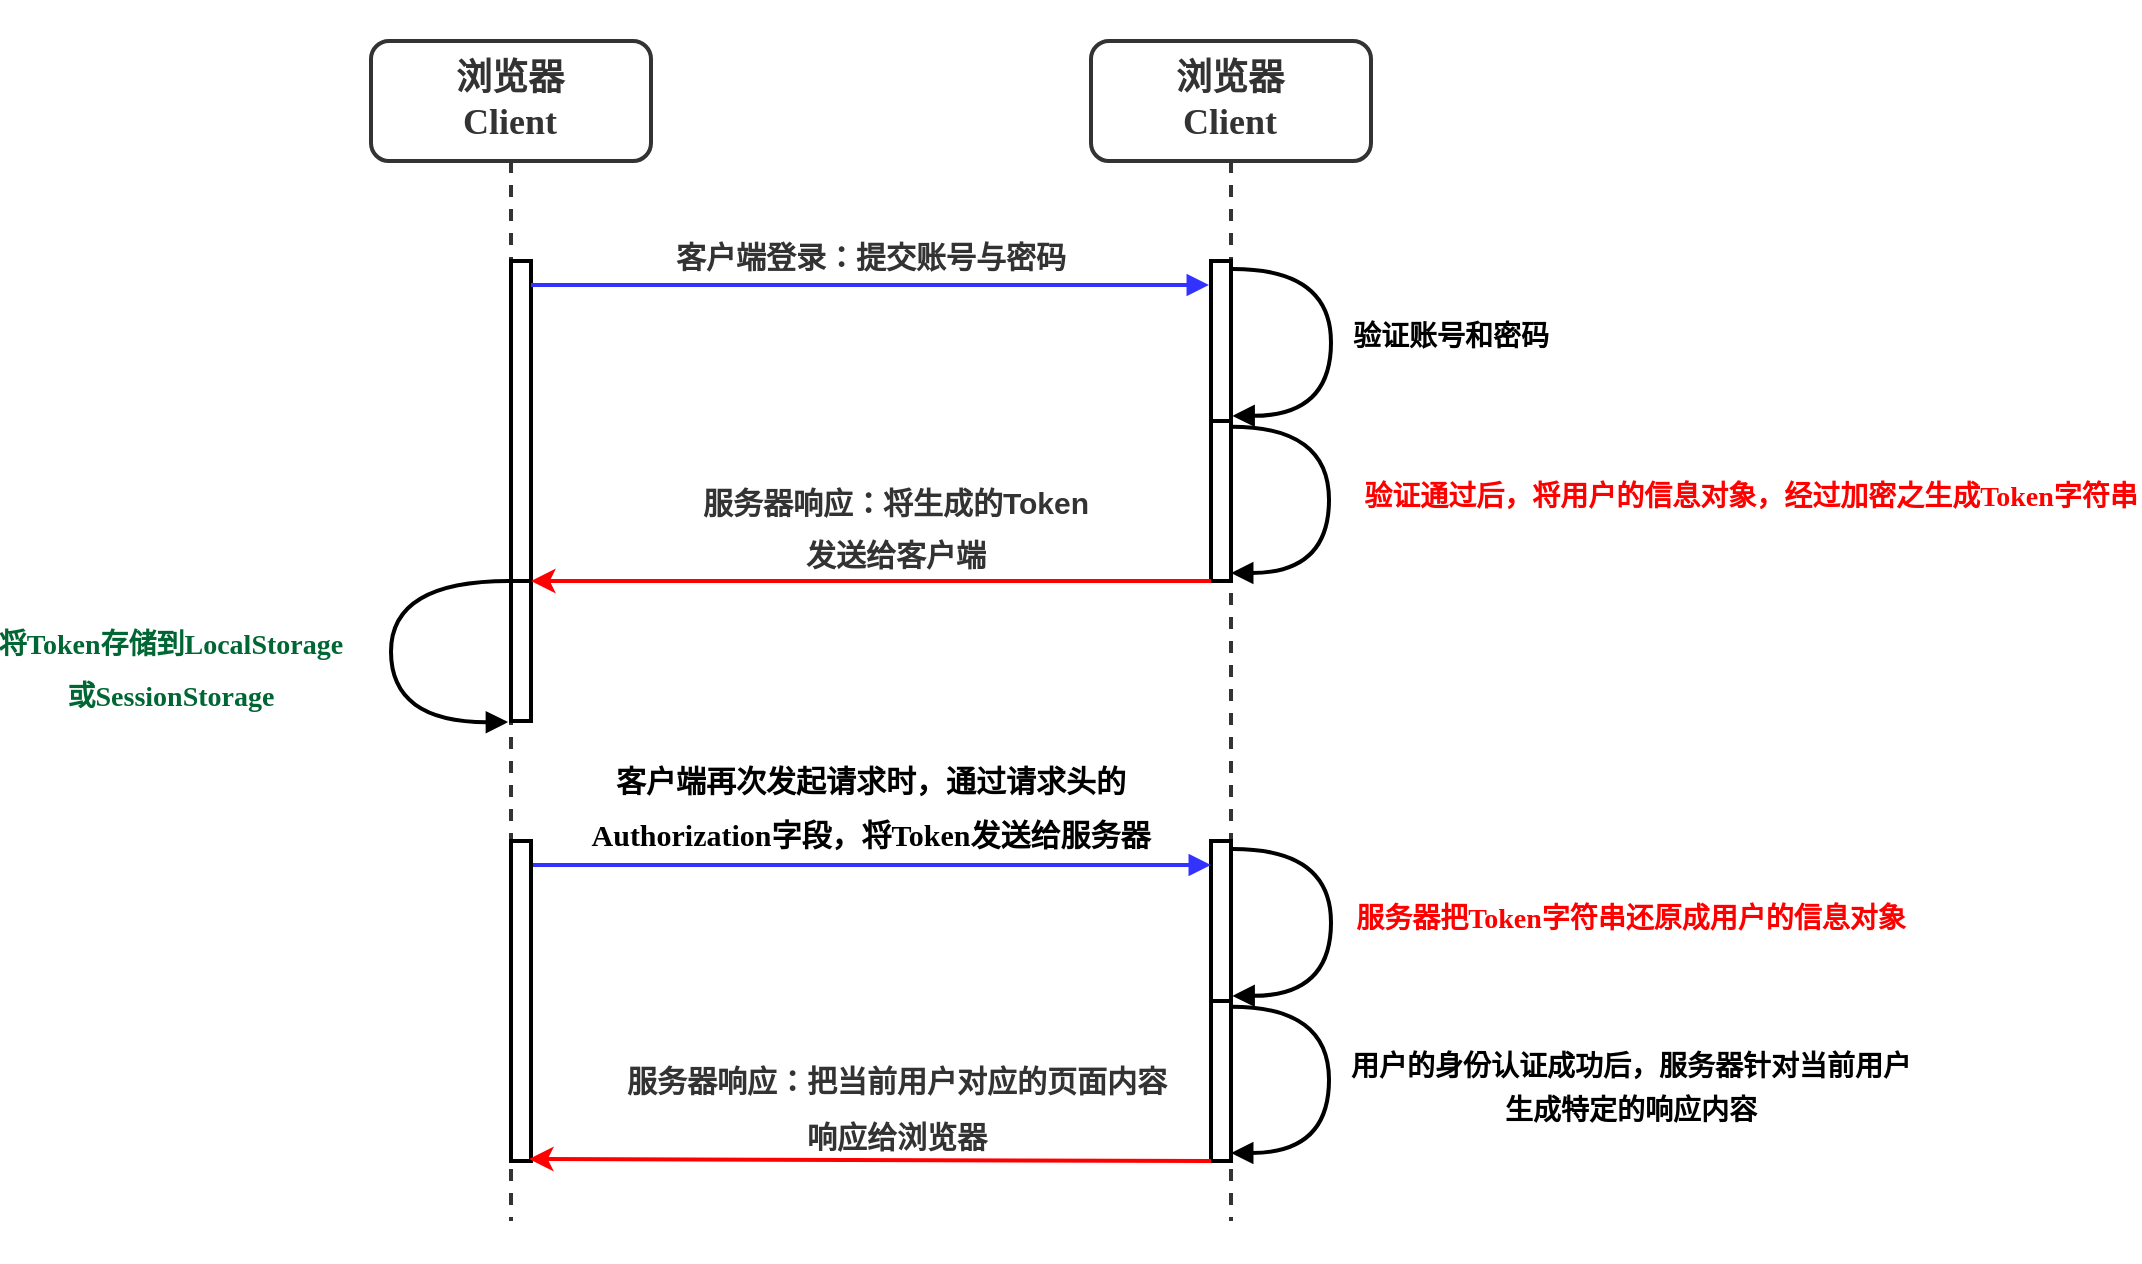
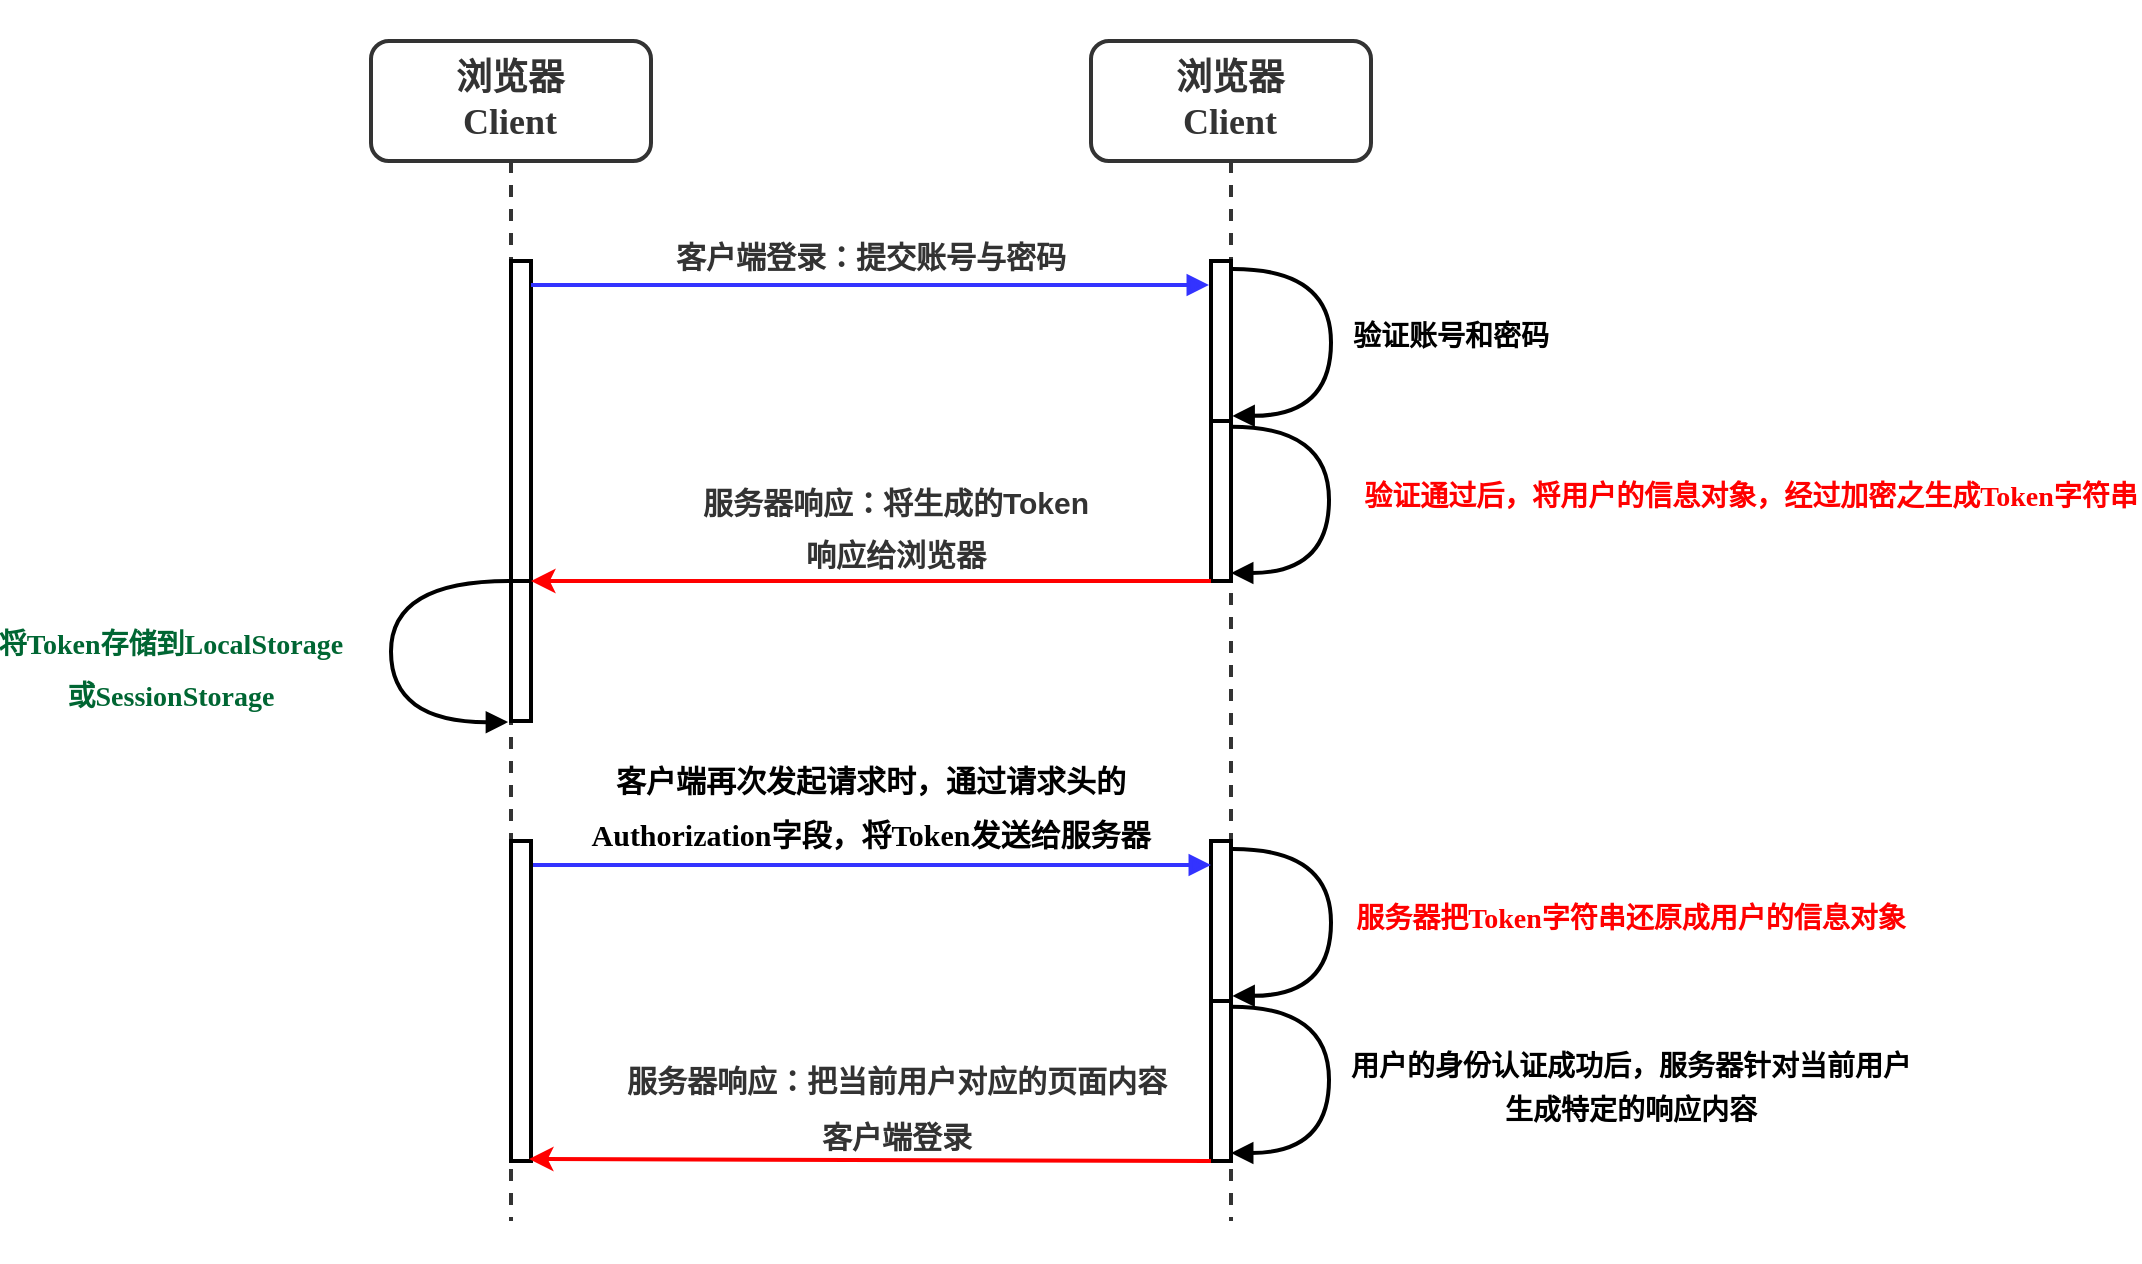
(897, 531) -> (897, 531)
(898, 1111) -> (898, 1111)
